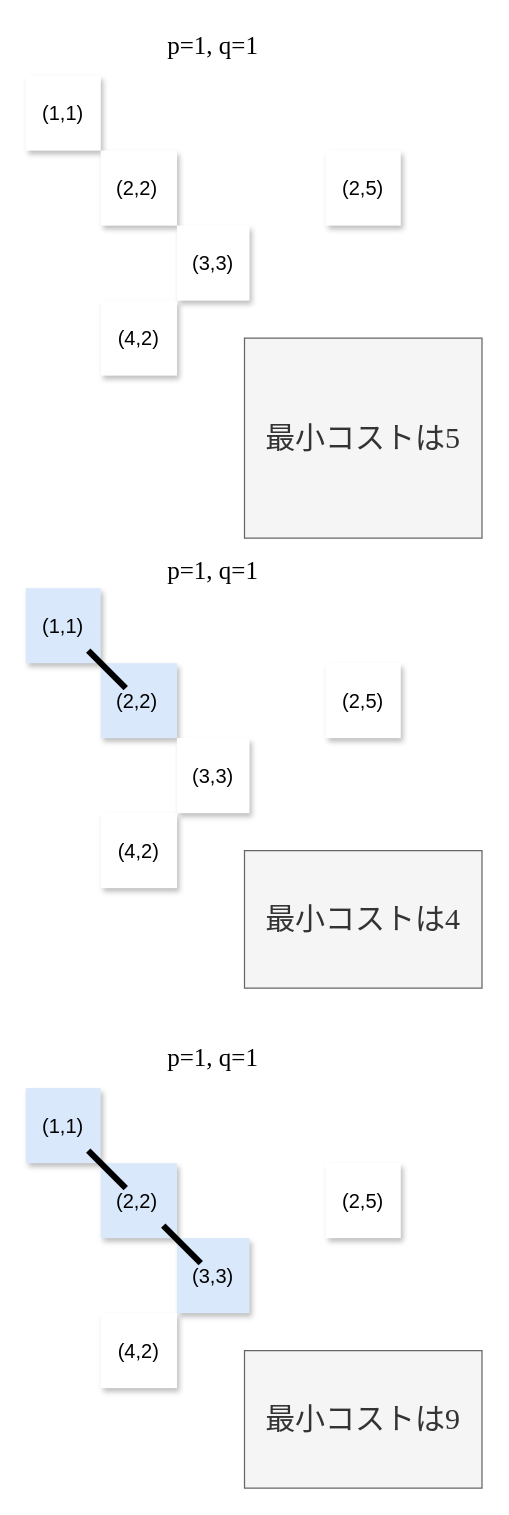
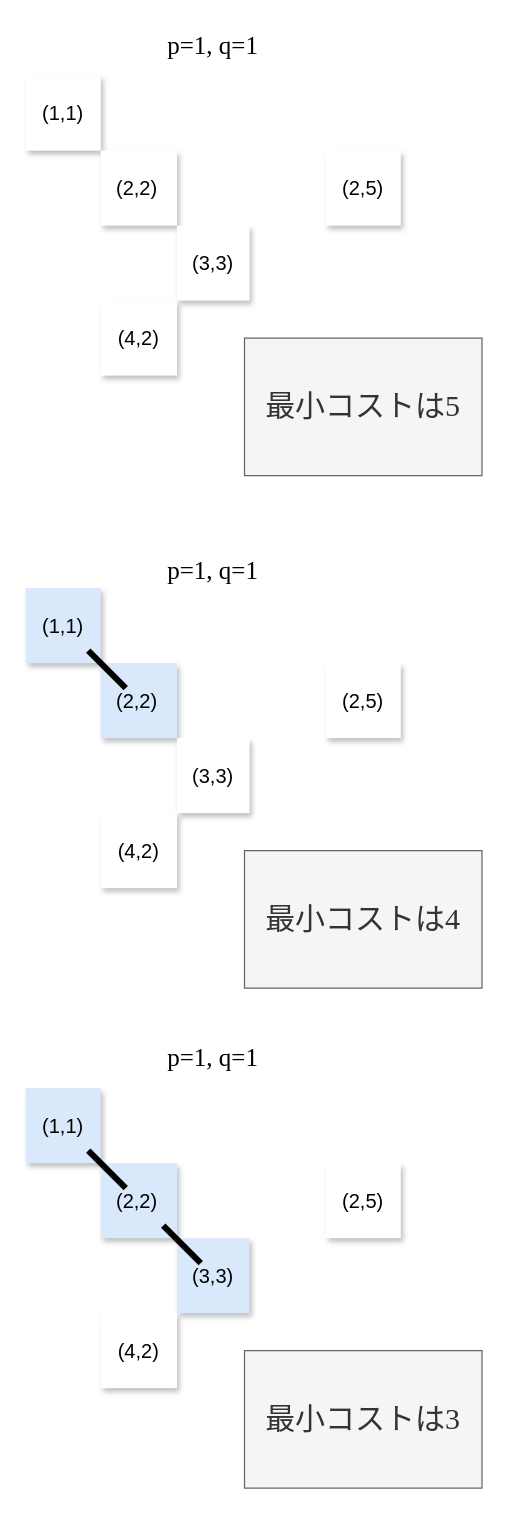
(363, 438) -> (363, 407)
(363, 1419) -> (363, 1419)
